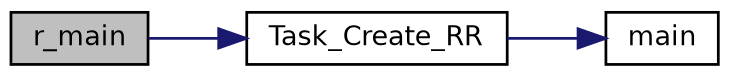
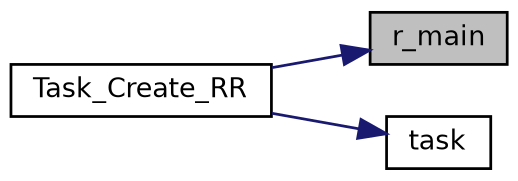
(183, 38) -> (307, 61)
(662, 38) -> (439, 143)
